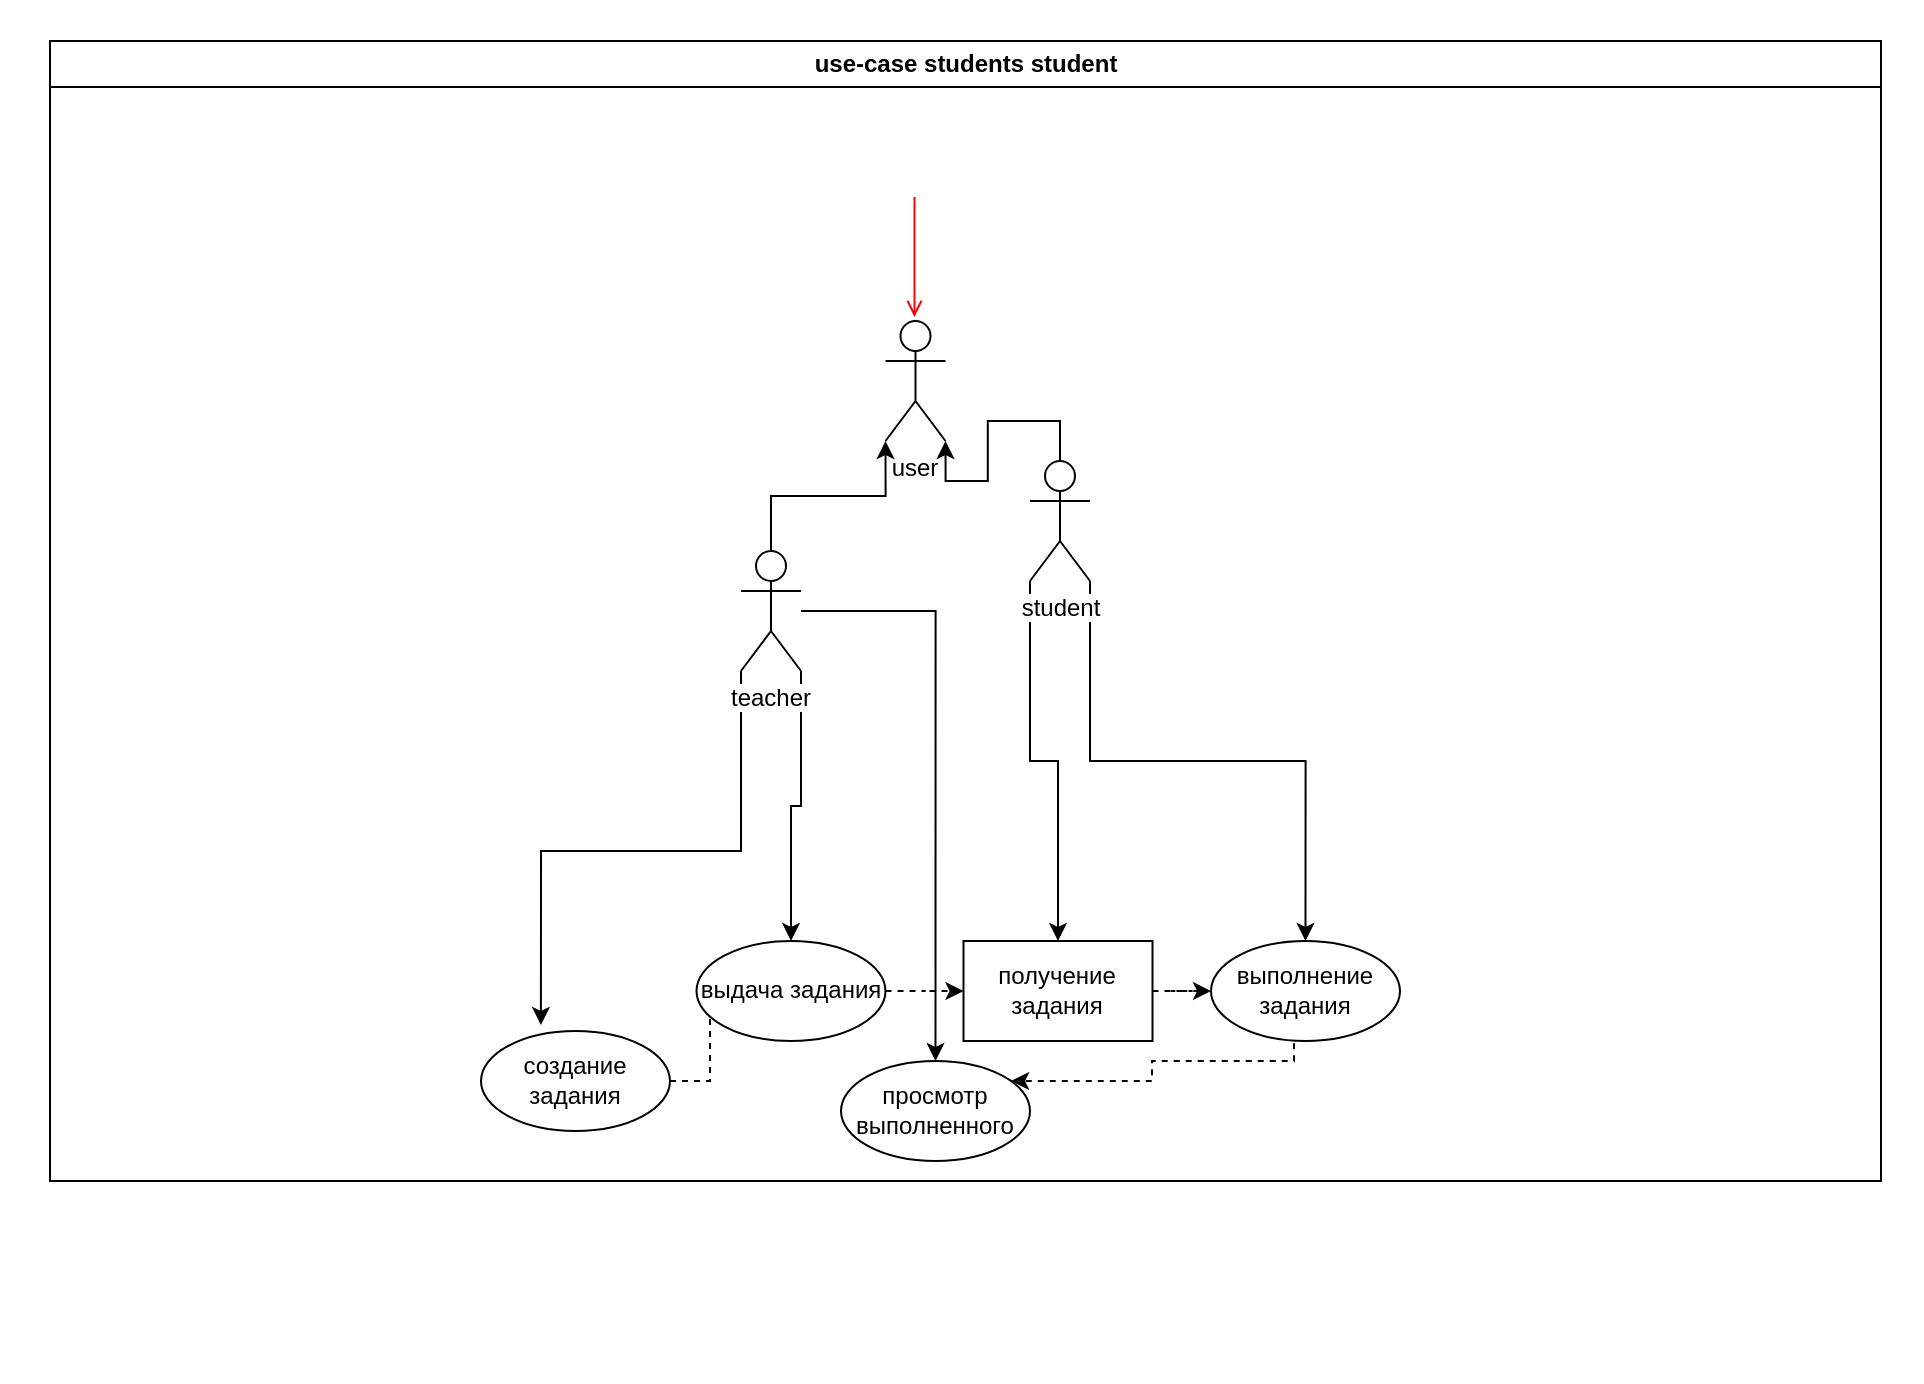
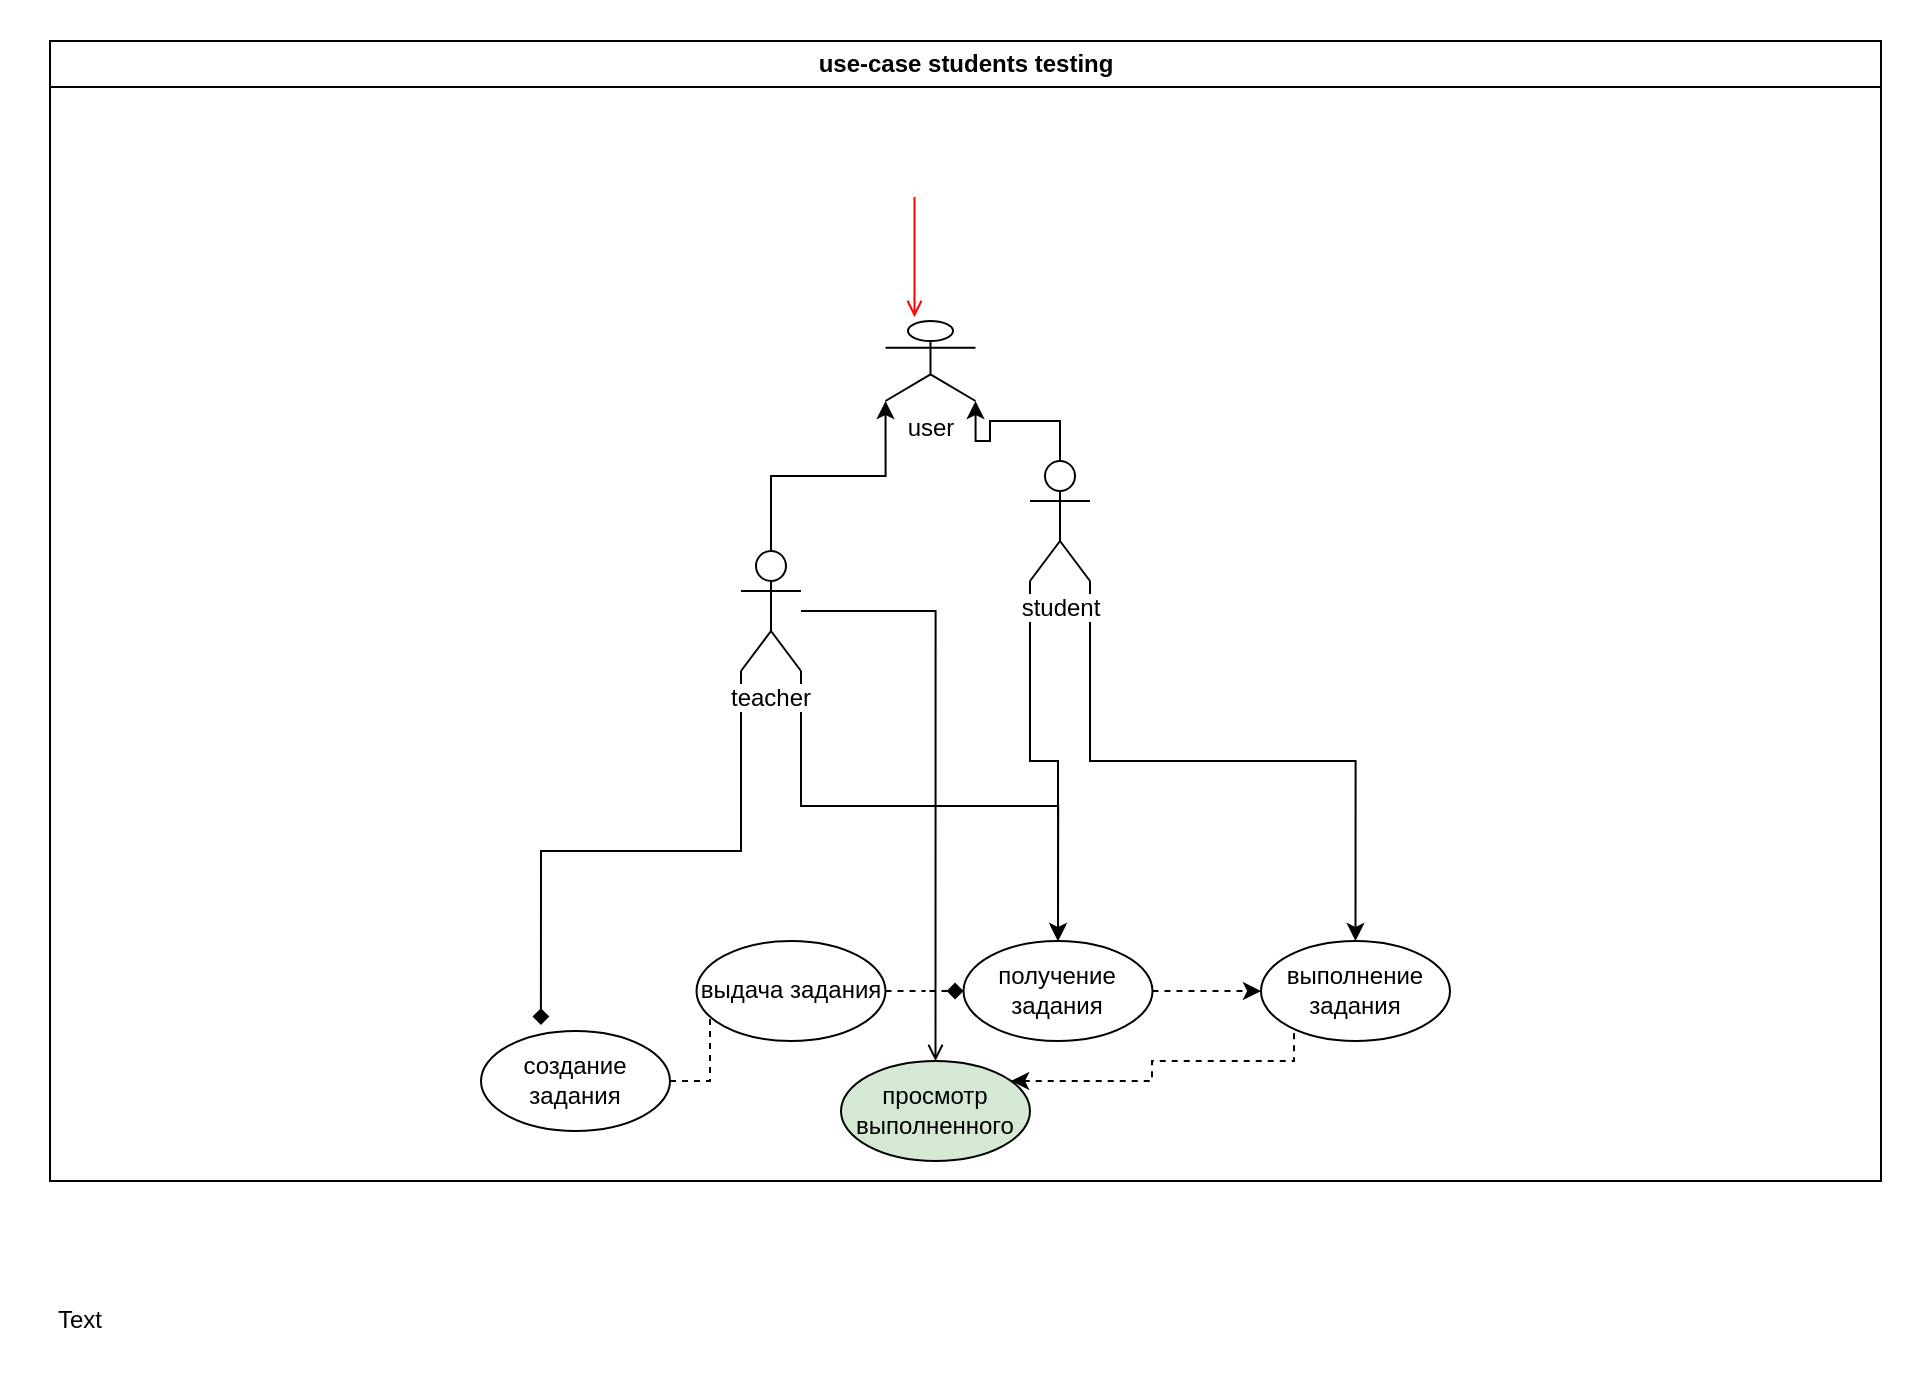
(967, 65) -> (967, 65)
(916, 381) -> (931, 361)
(1058, 803) -> (1058, 803)
(791, 860) -> (926, 806)
(948, 991) -> (947, 991)
(1058, 991) -> (1058, 991)
(1306, 991) -> (1356, 991)
(541, 1010) -> (541, 1009)
(936, 1046) -> (936, 1049)
(936, 1111) -> (936, 1111)
none -> (81, 1321)
